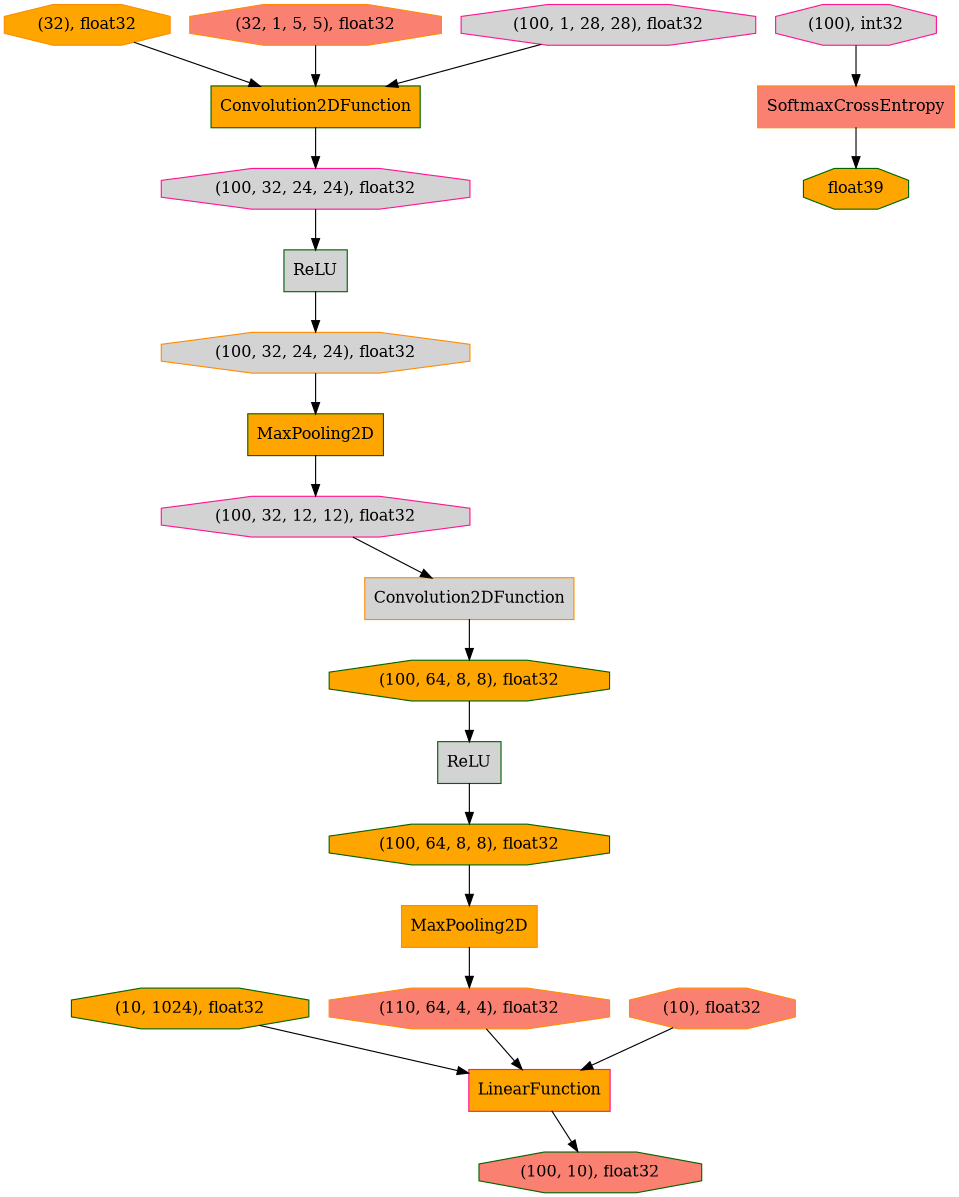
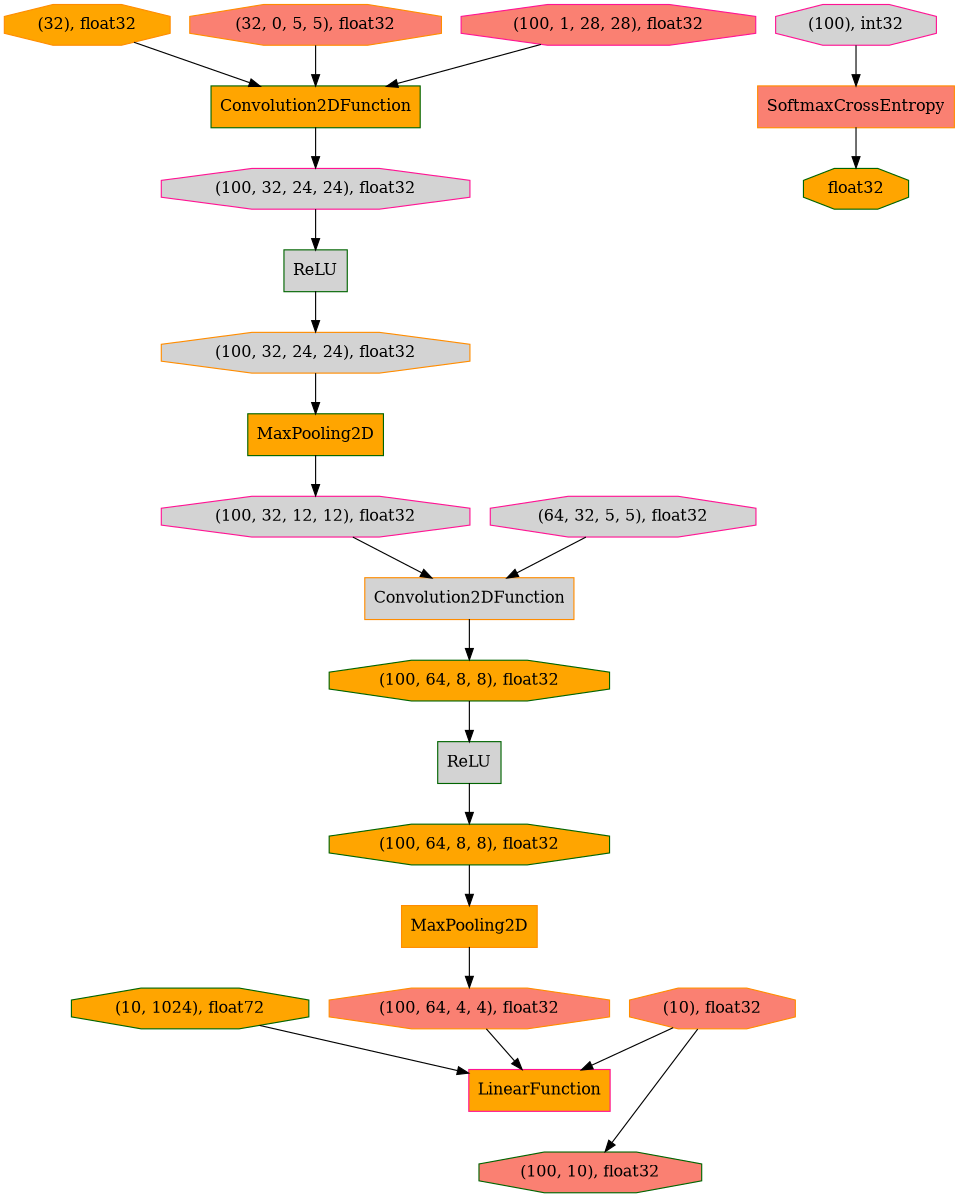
(316, 25) -> (316, 25)
(608, 25) -> (608, 25)
(856, 189) -> (856, 189)
none -> (623, 517)
(190, 1008) -> (190, 1008)
(469, 1008) -> (469, 1008)
(562, 1126) -> (655, 1086)
